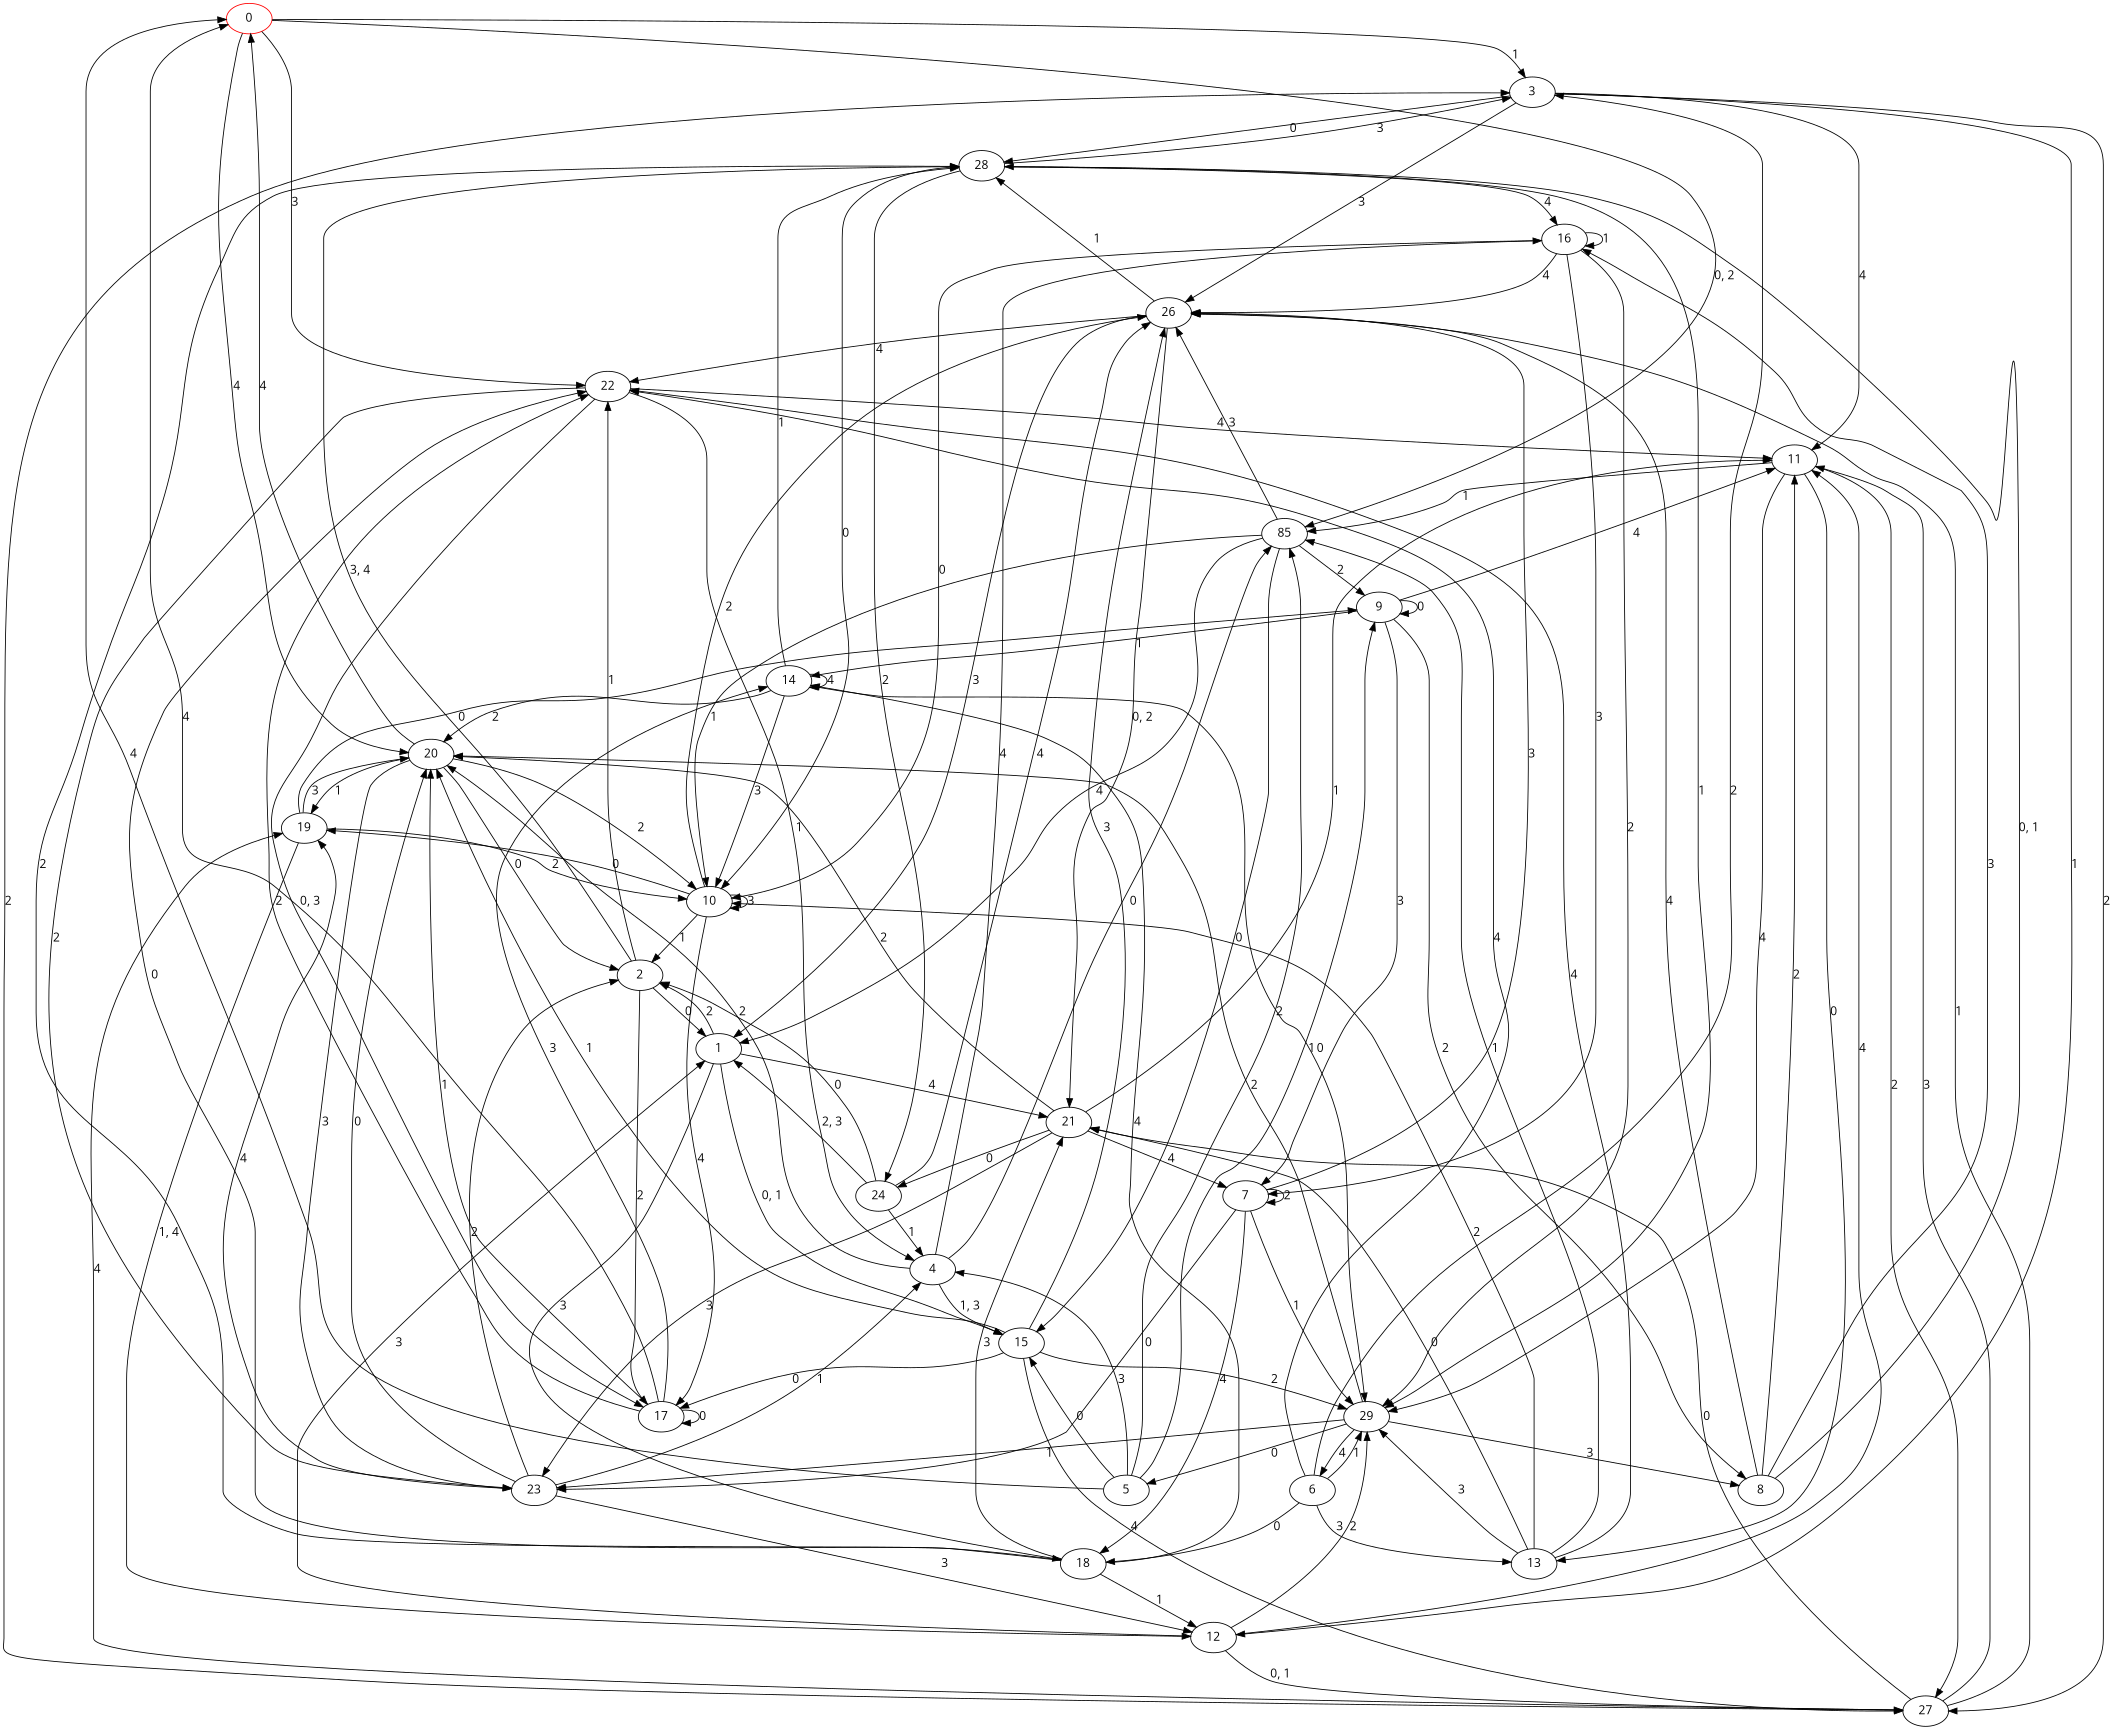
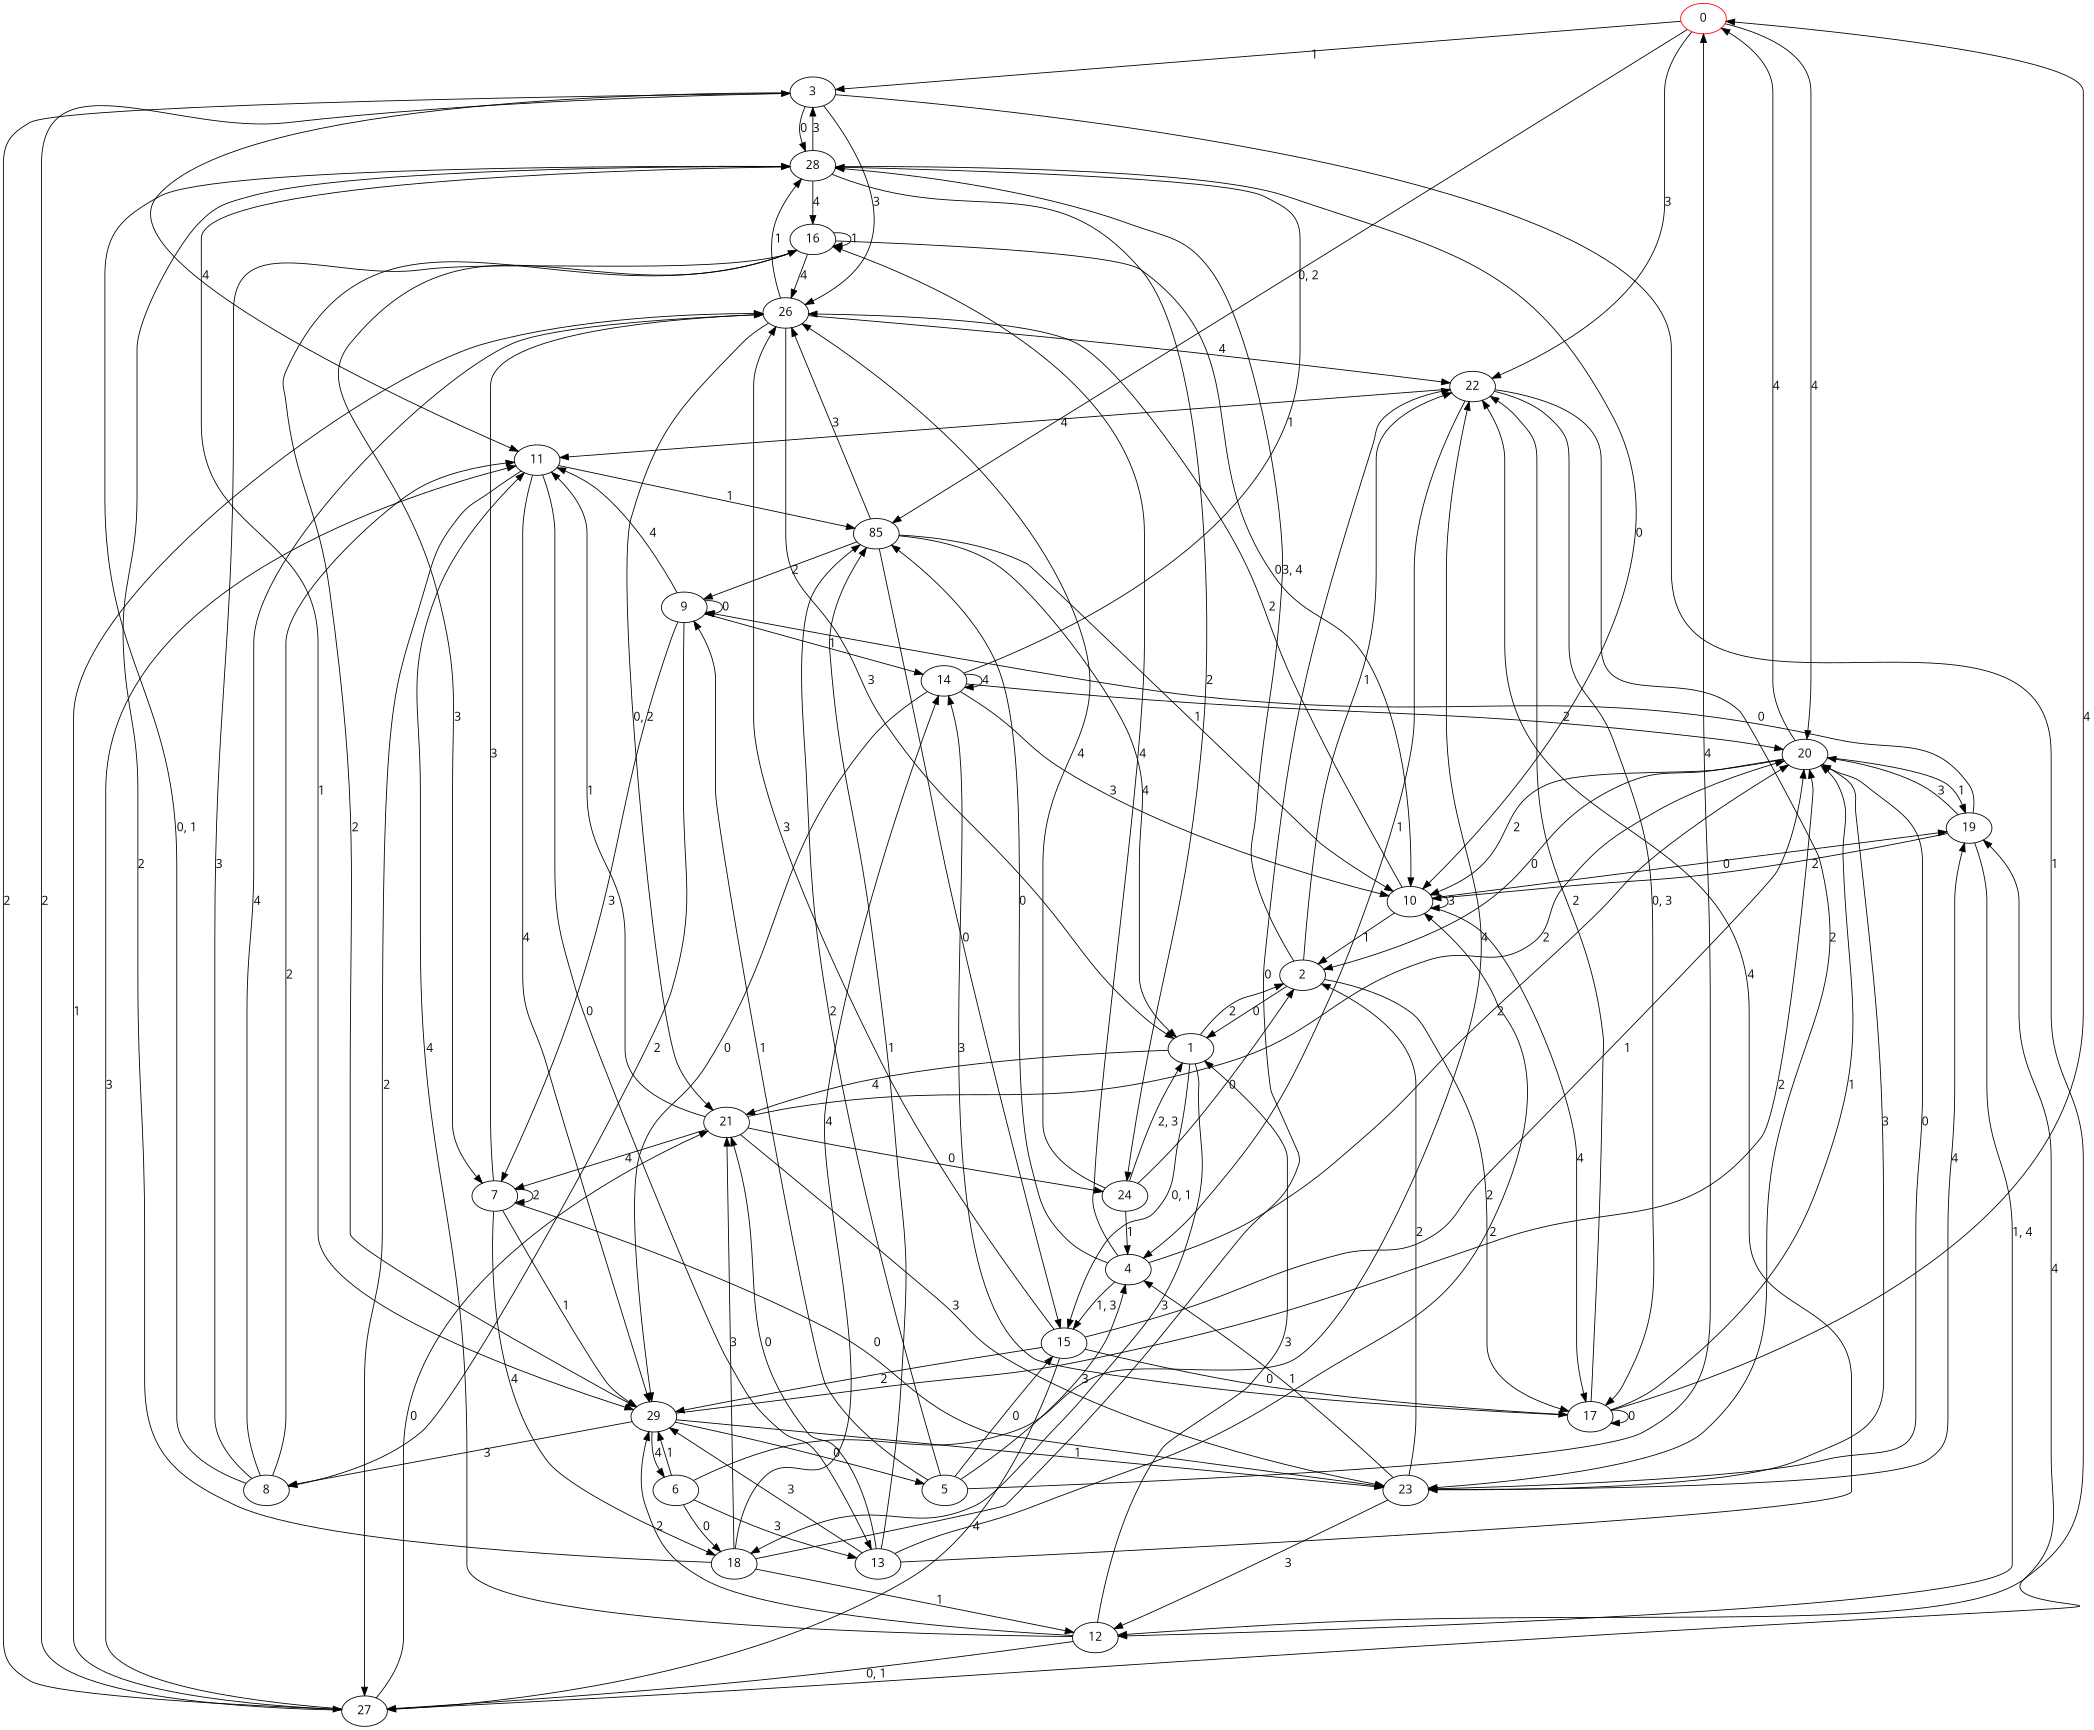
(1730, 793) -> none
